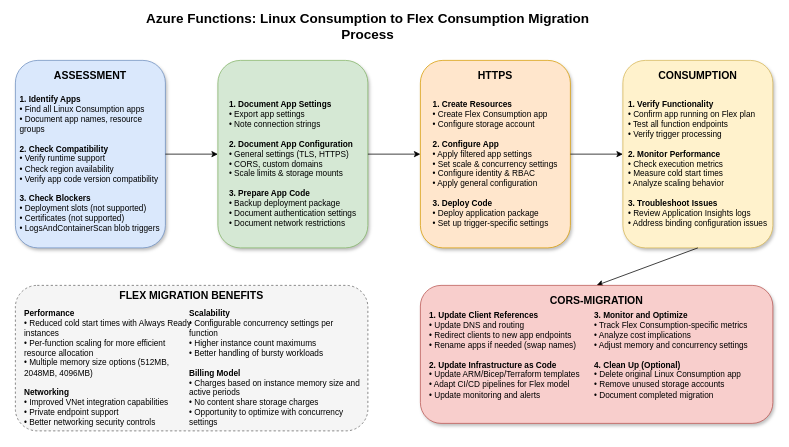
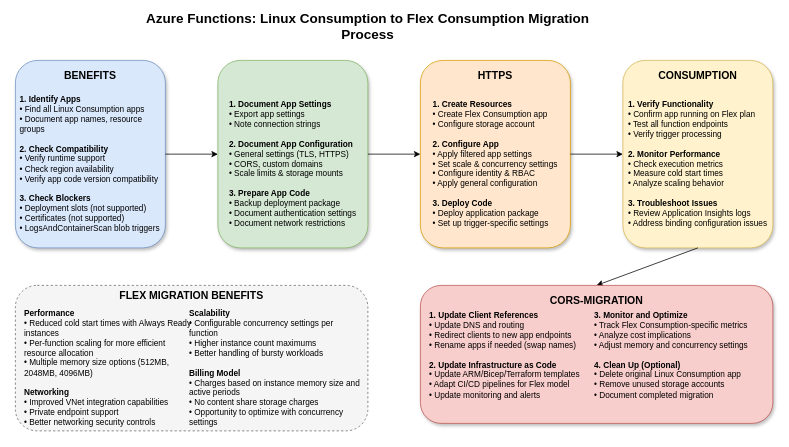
(90, 75) -> (90, 75)
